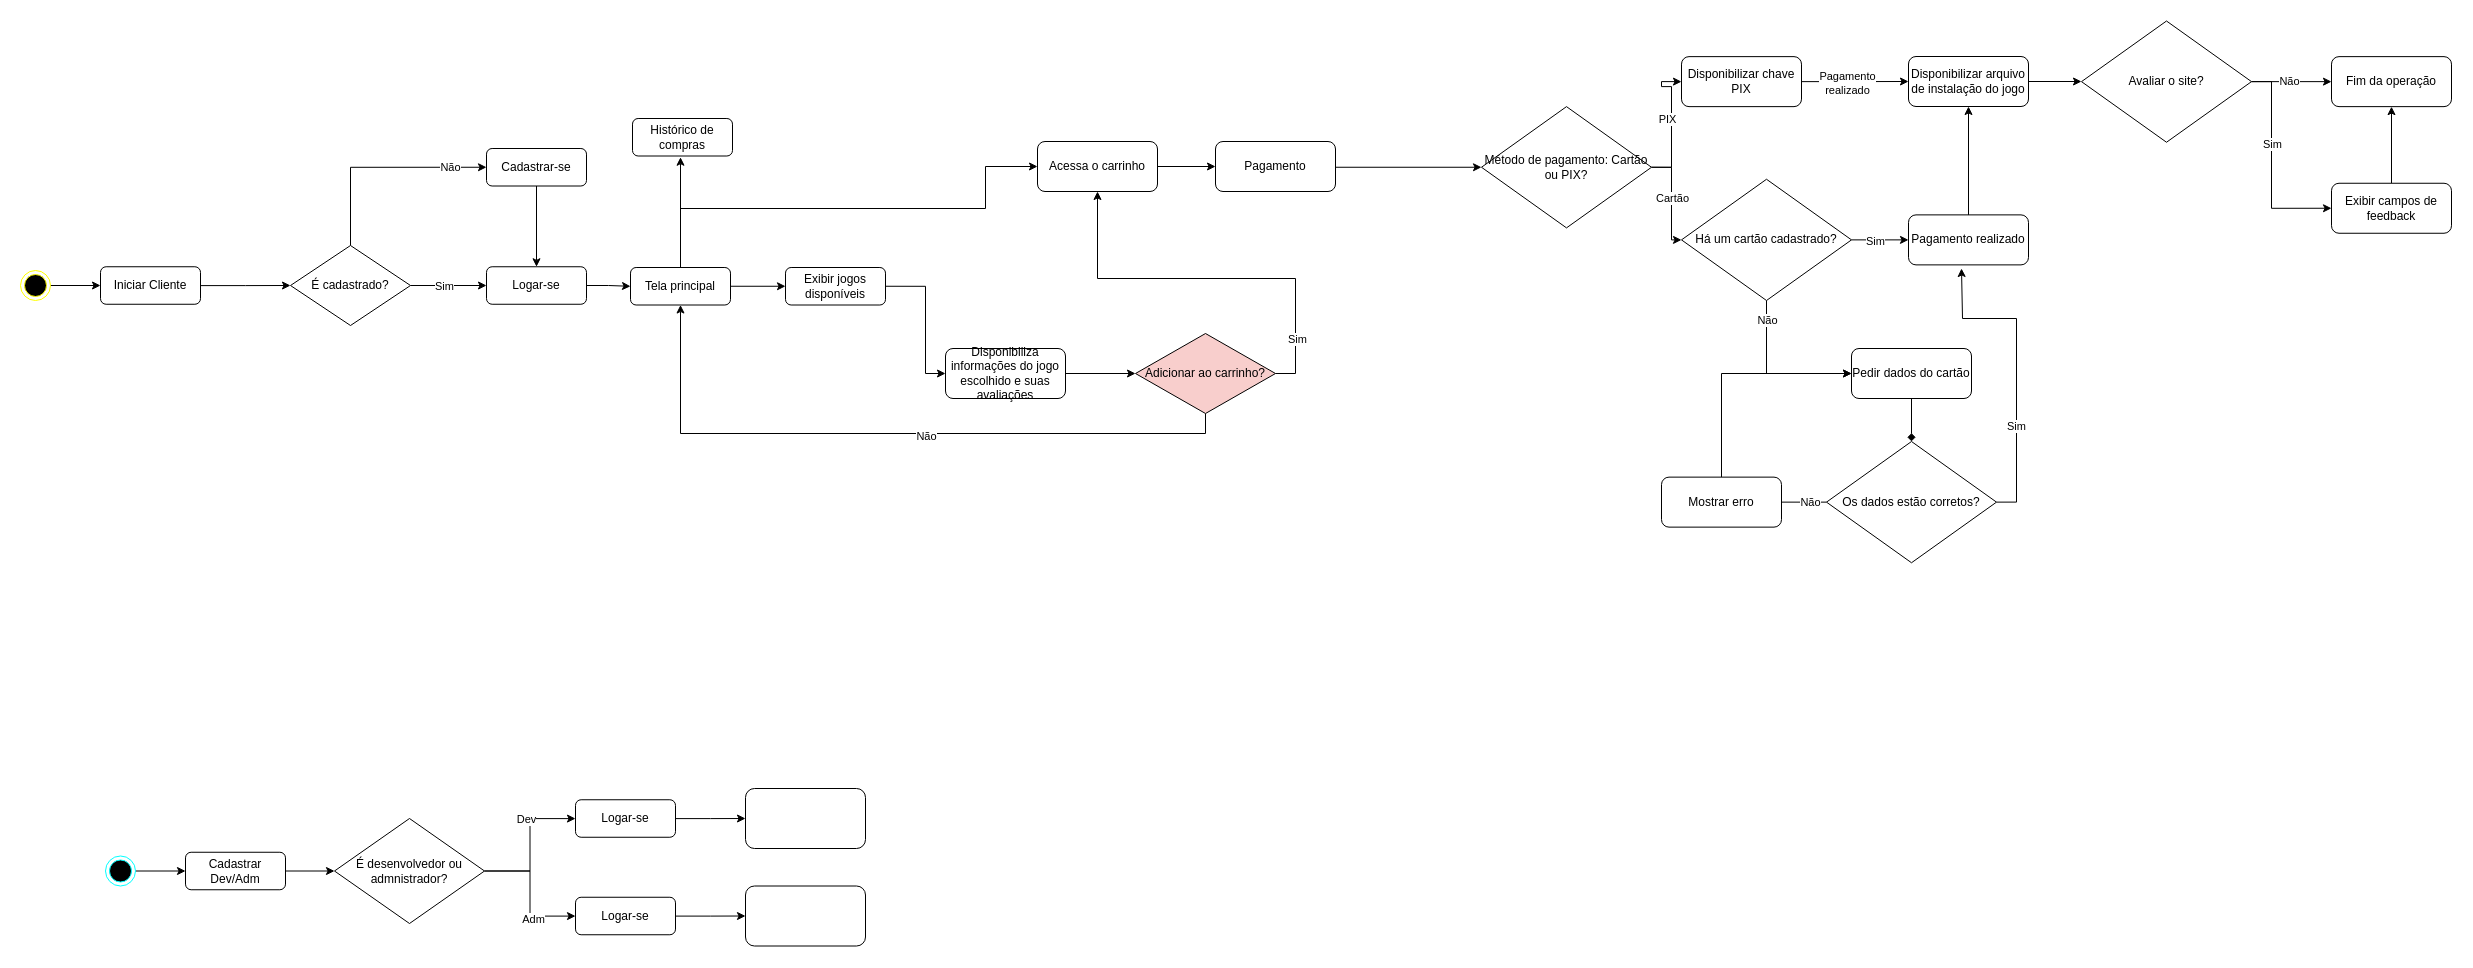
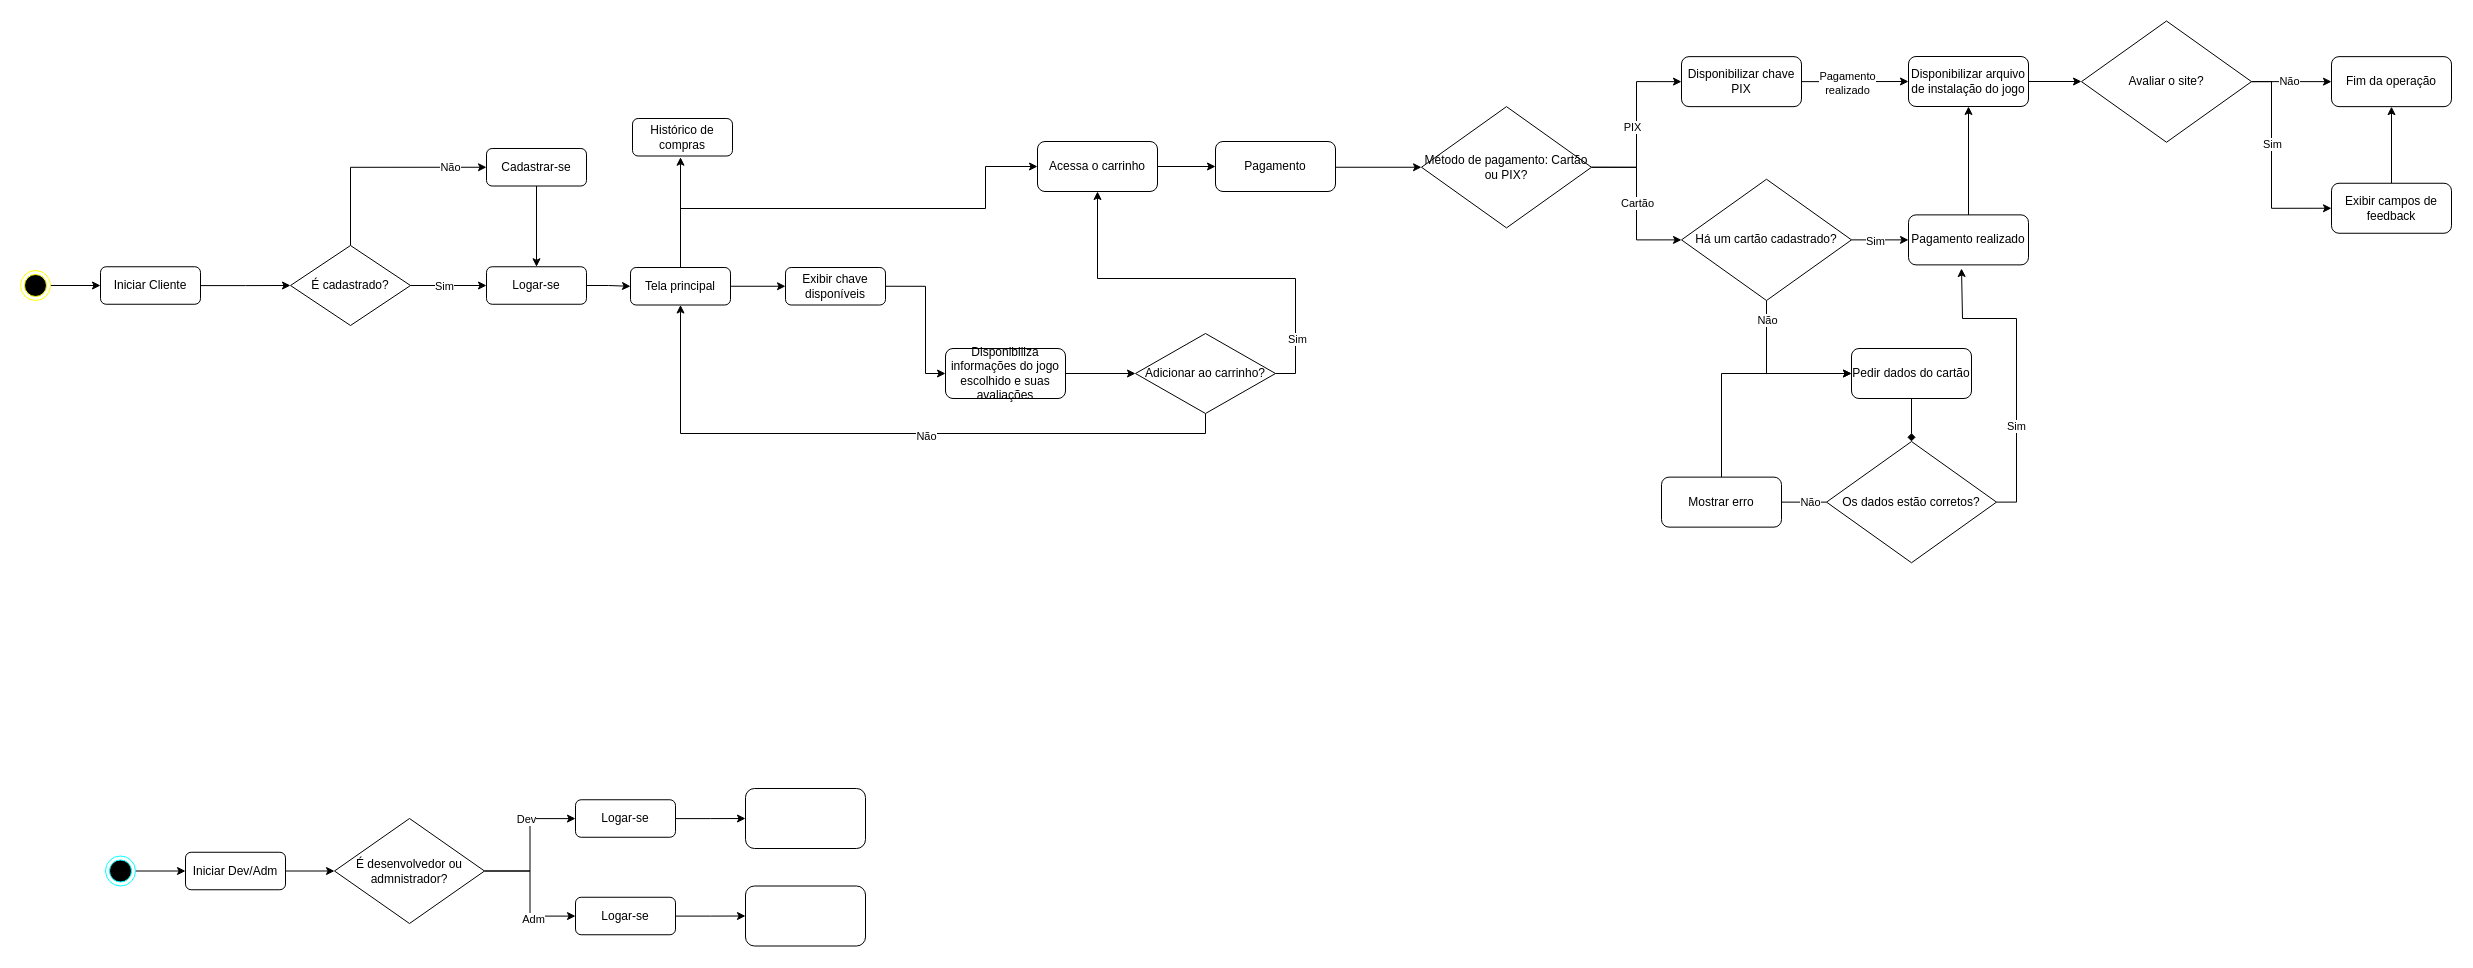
(1567, 167) -> (1507, 167)
(836, 287) -> (836, 287)
(1206, 374) -> (1206, 374)
(236, 872) -> (236, 872)
